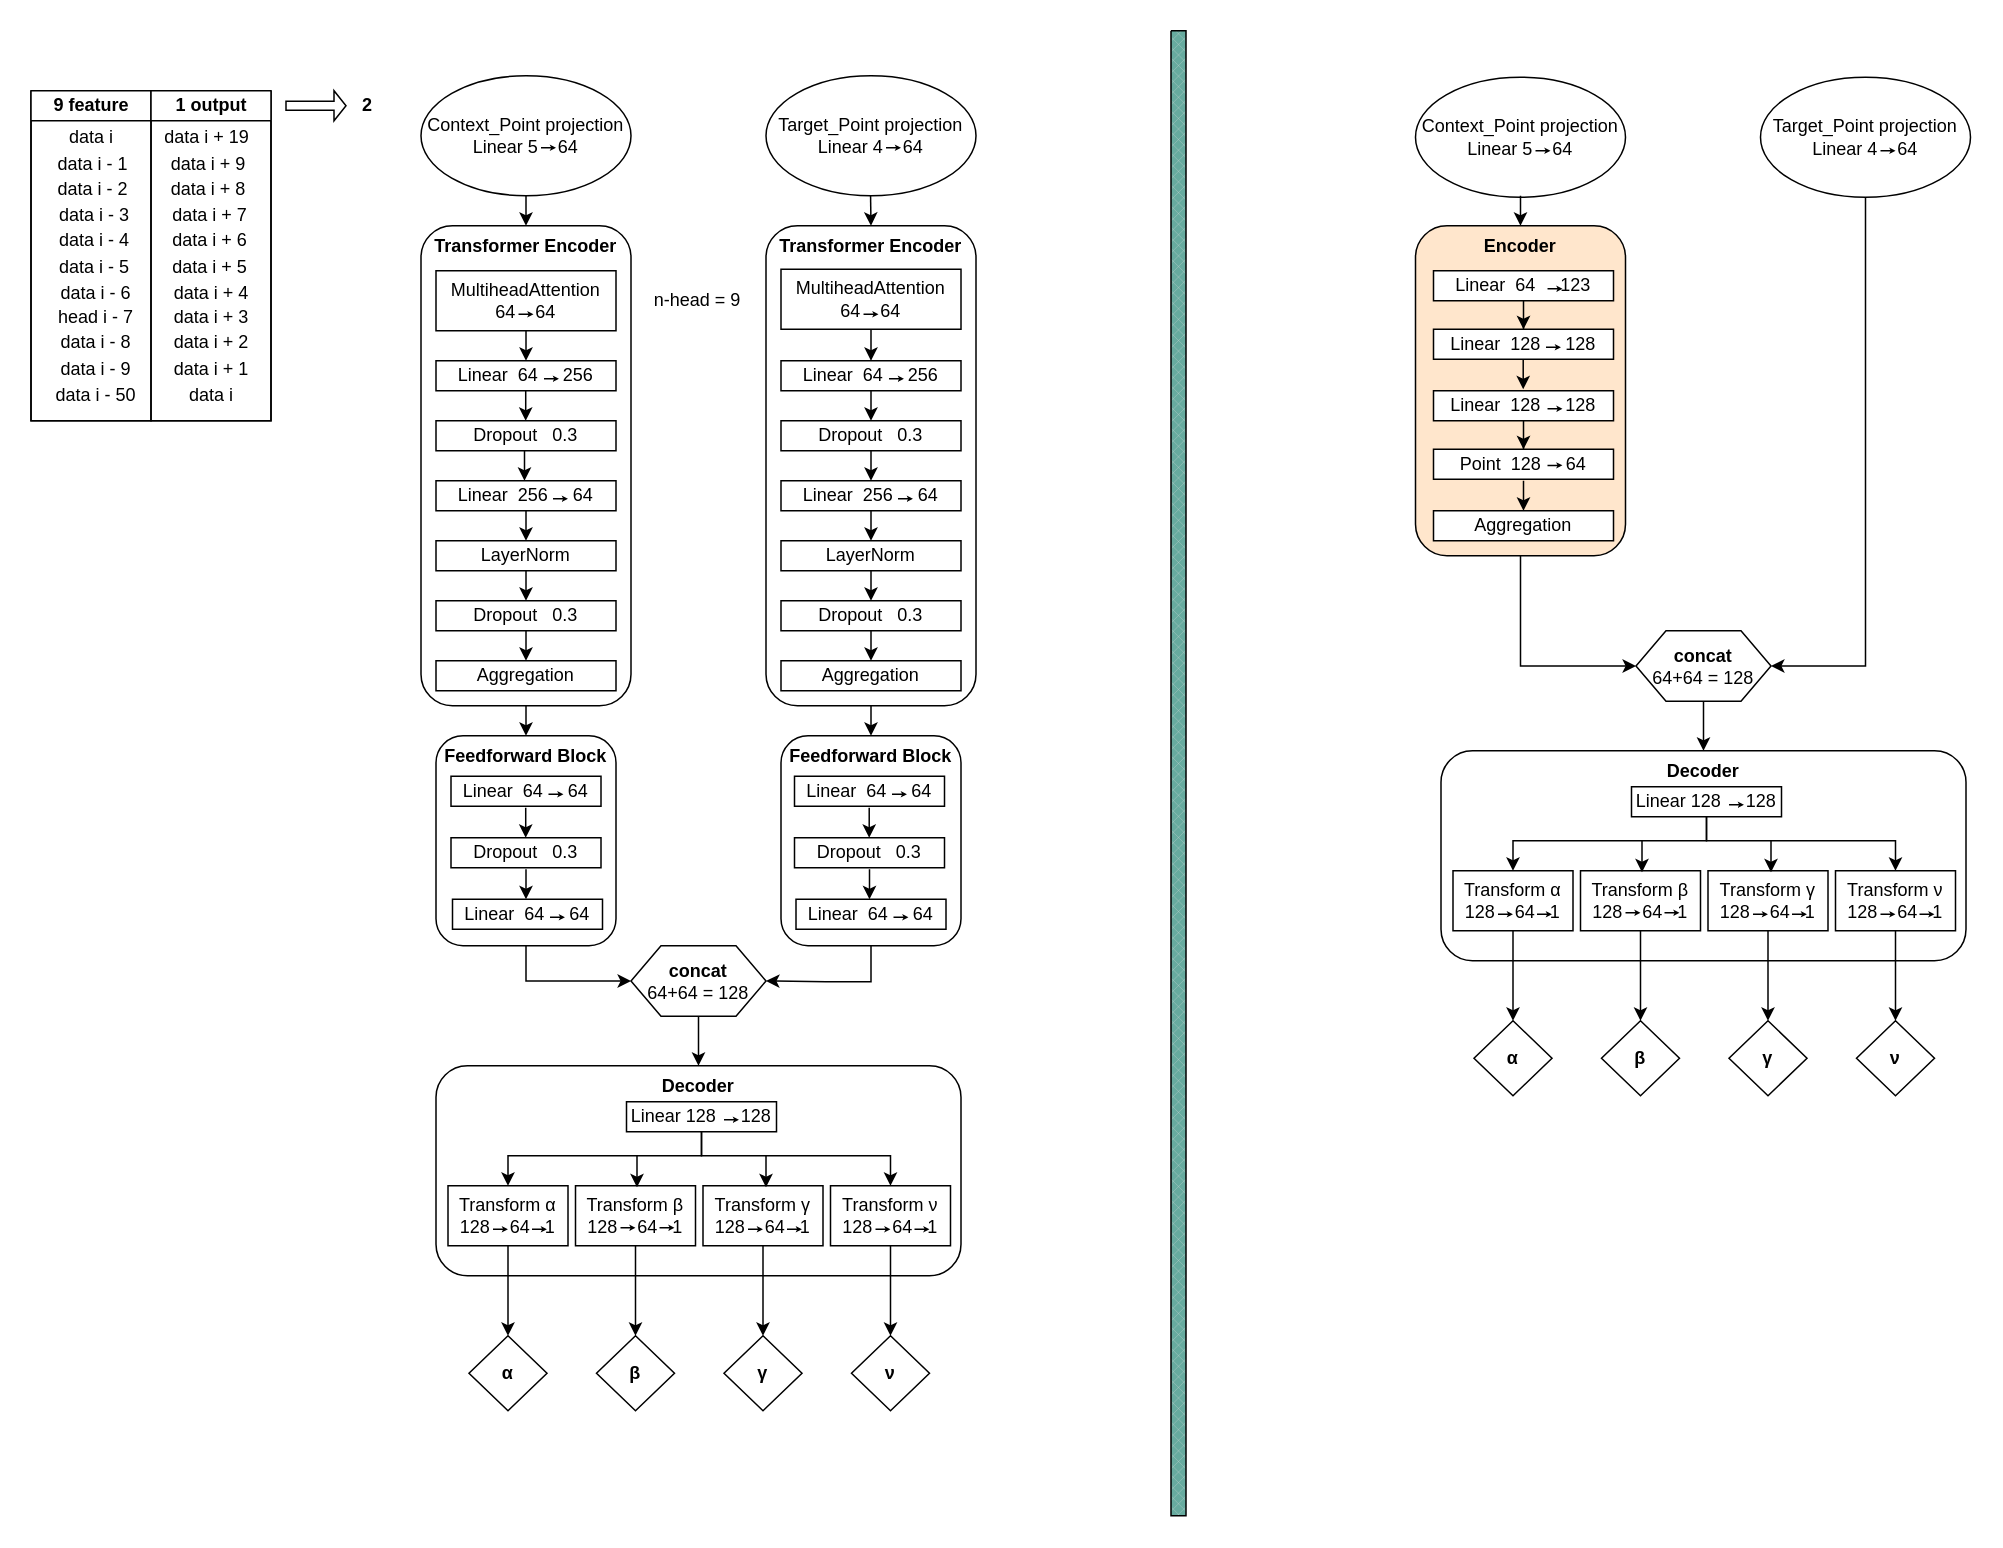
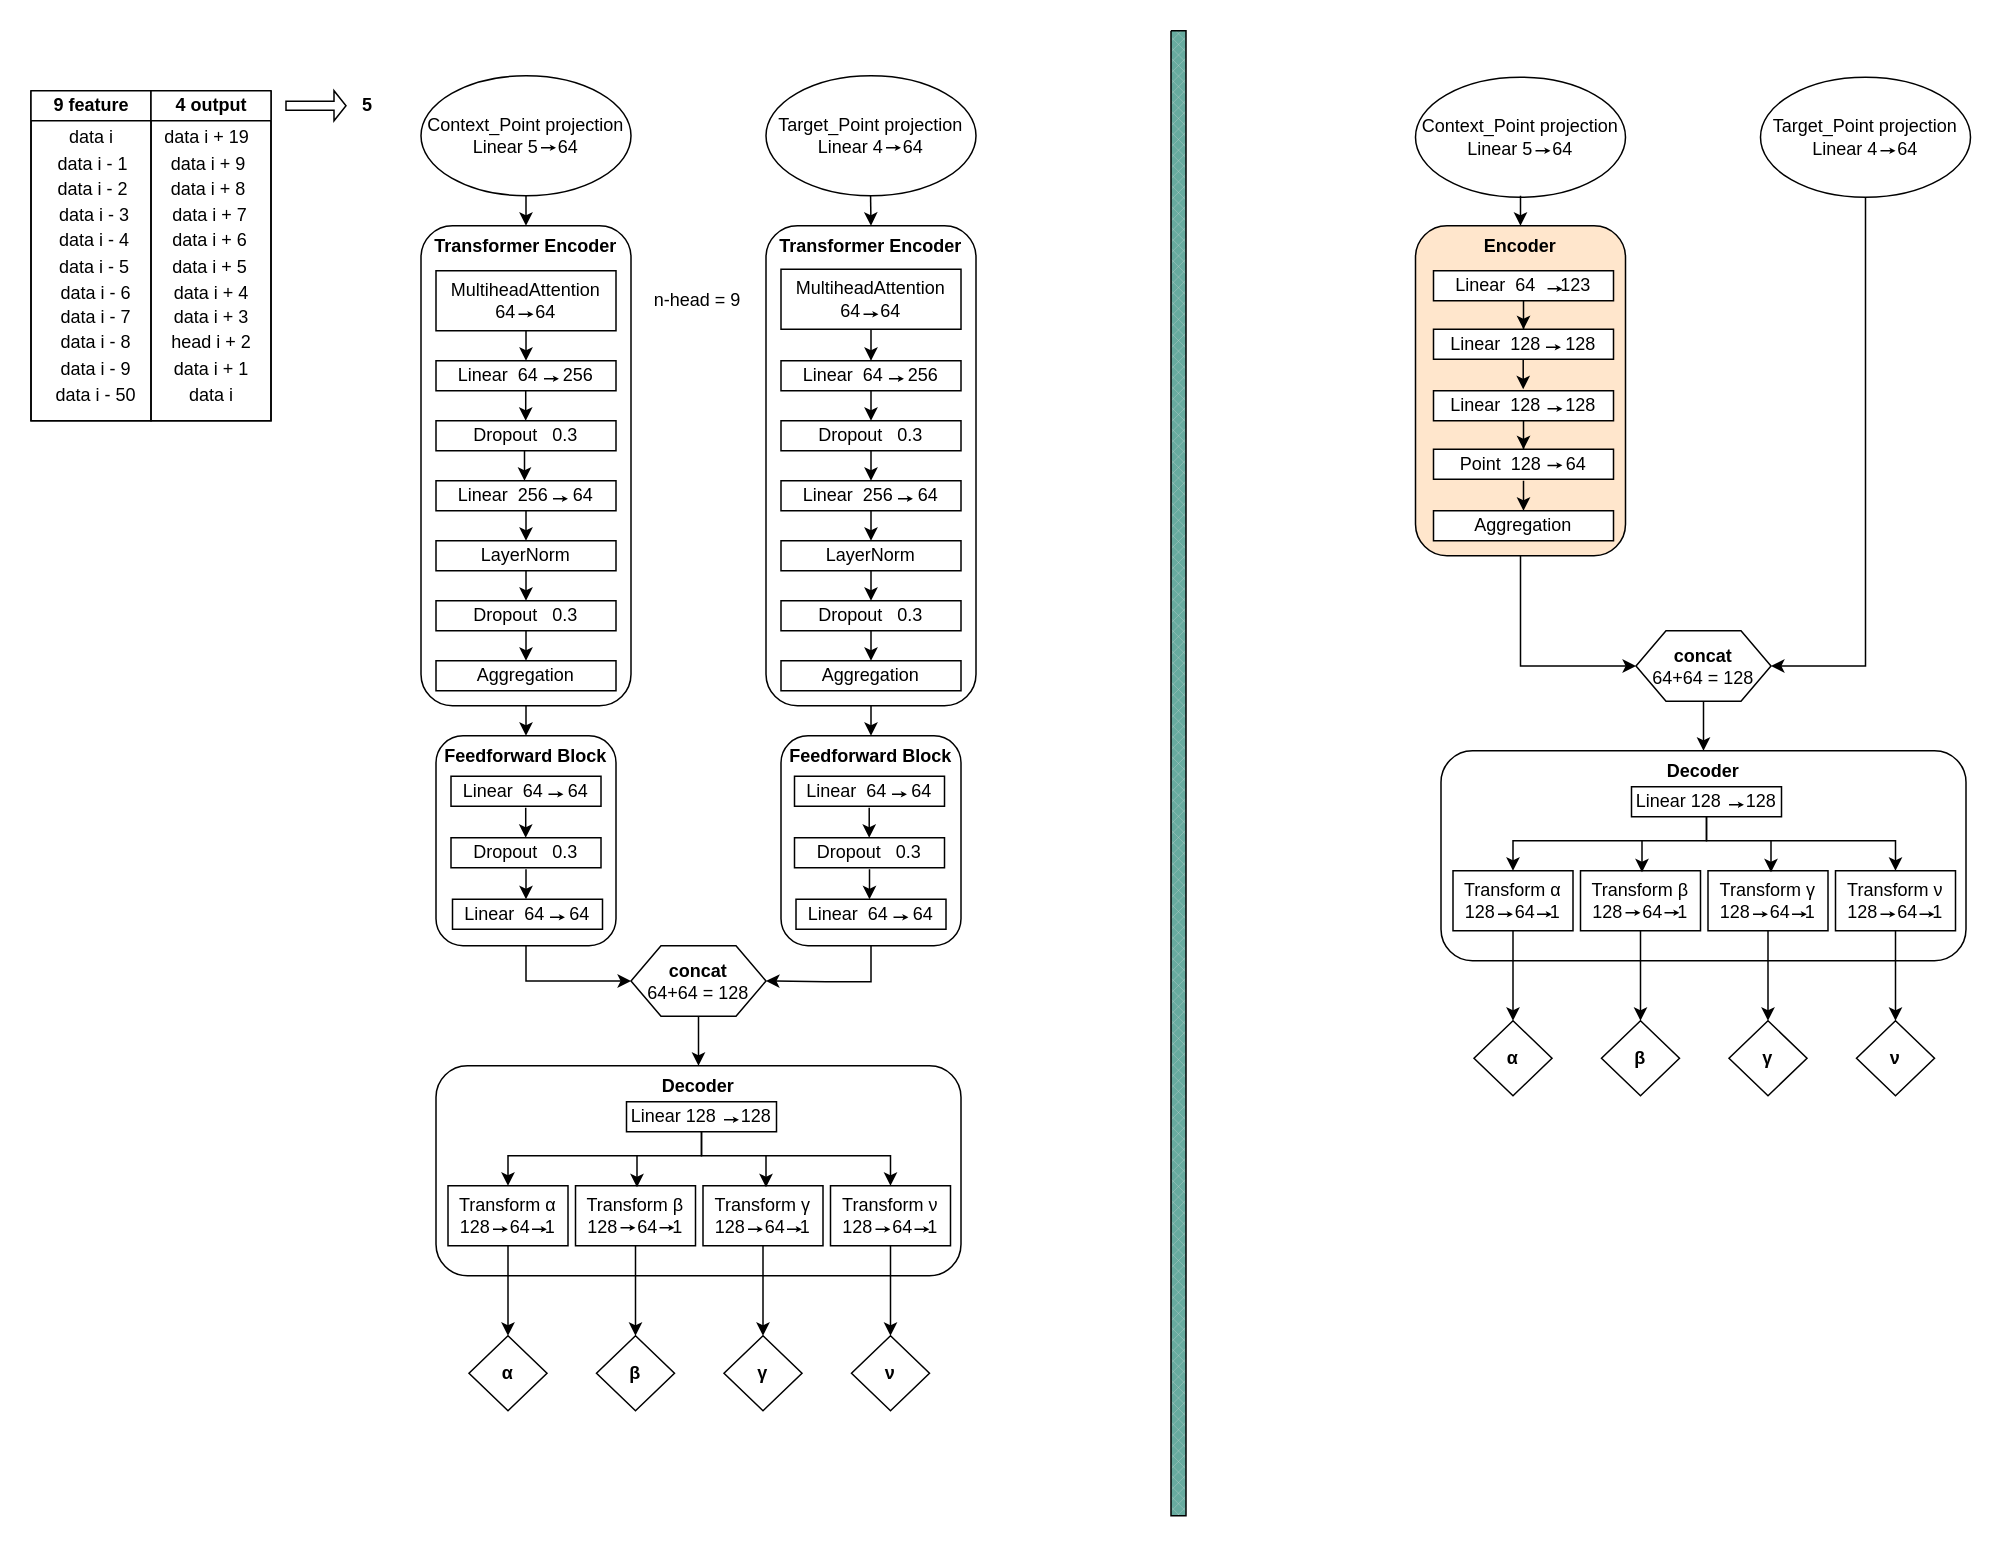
(212, 106) -> (212, 106)
(368, 106) -> (368, 106)
(96, 317) -> (96, 317)
(212, 343) -> (212, 343)
